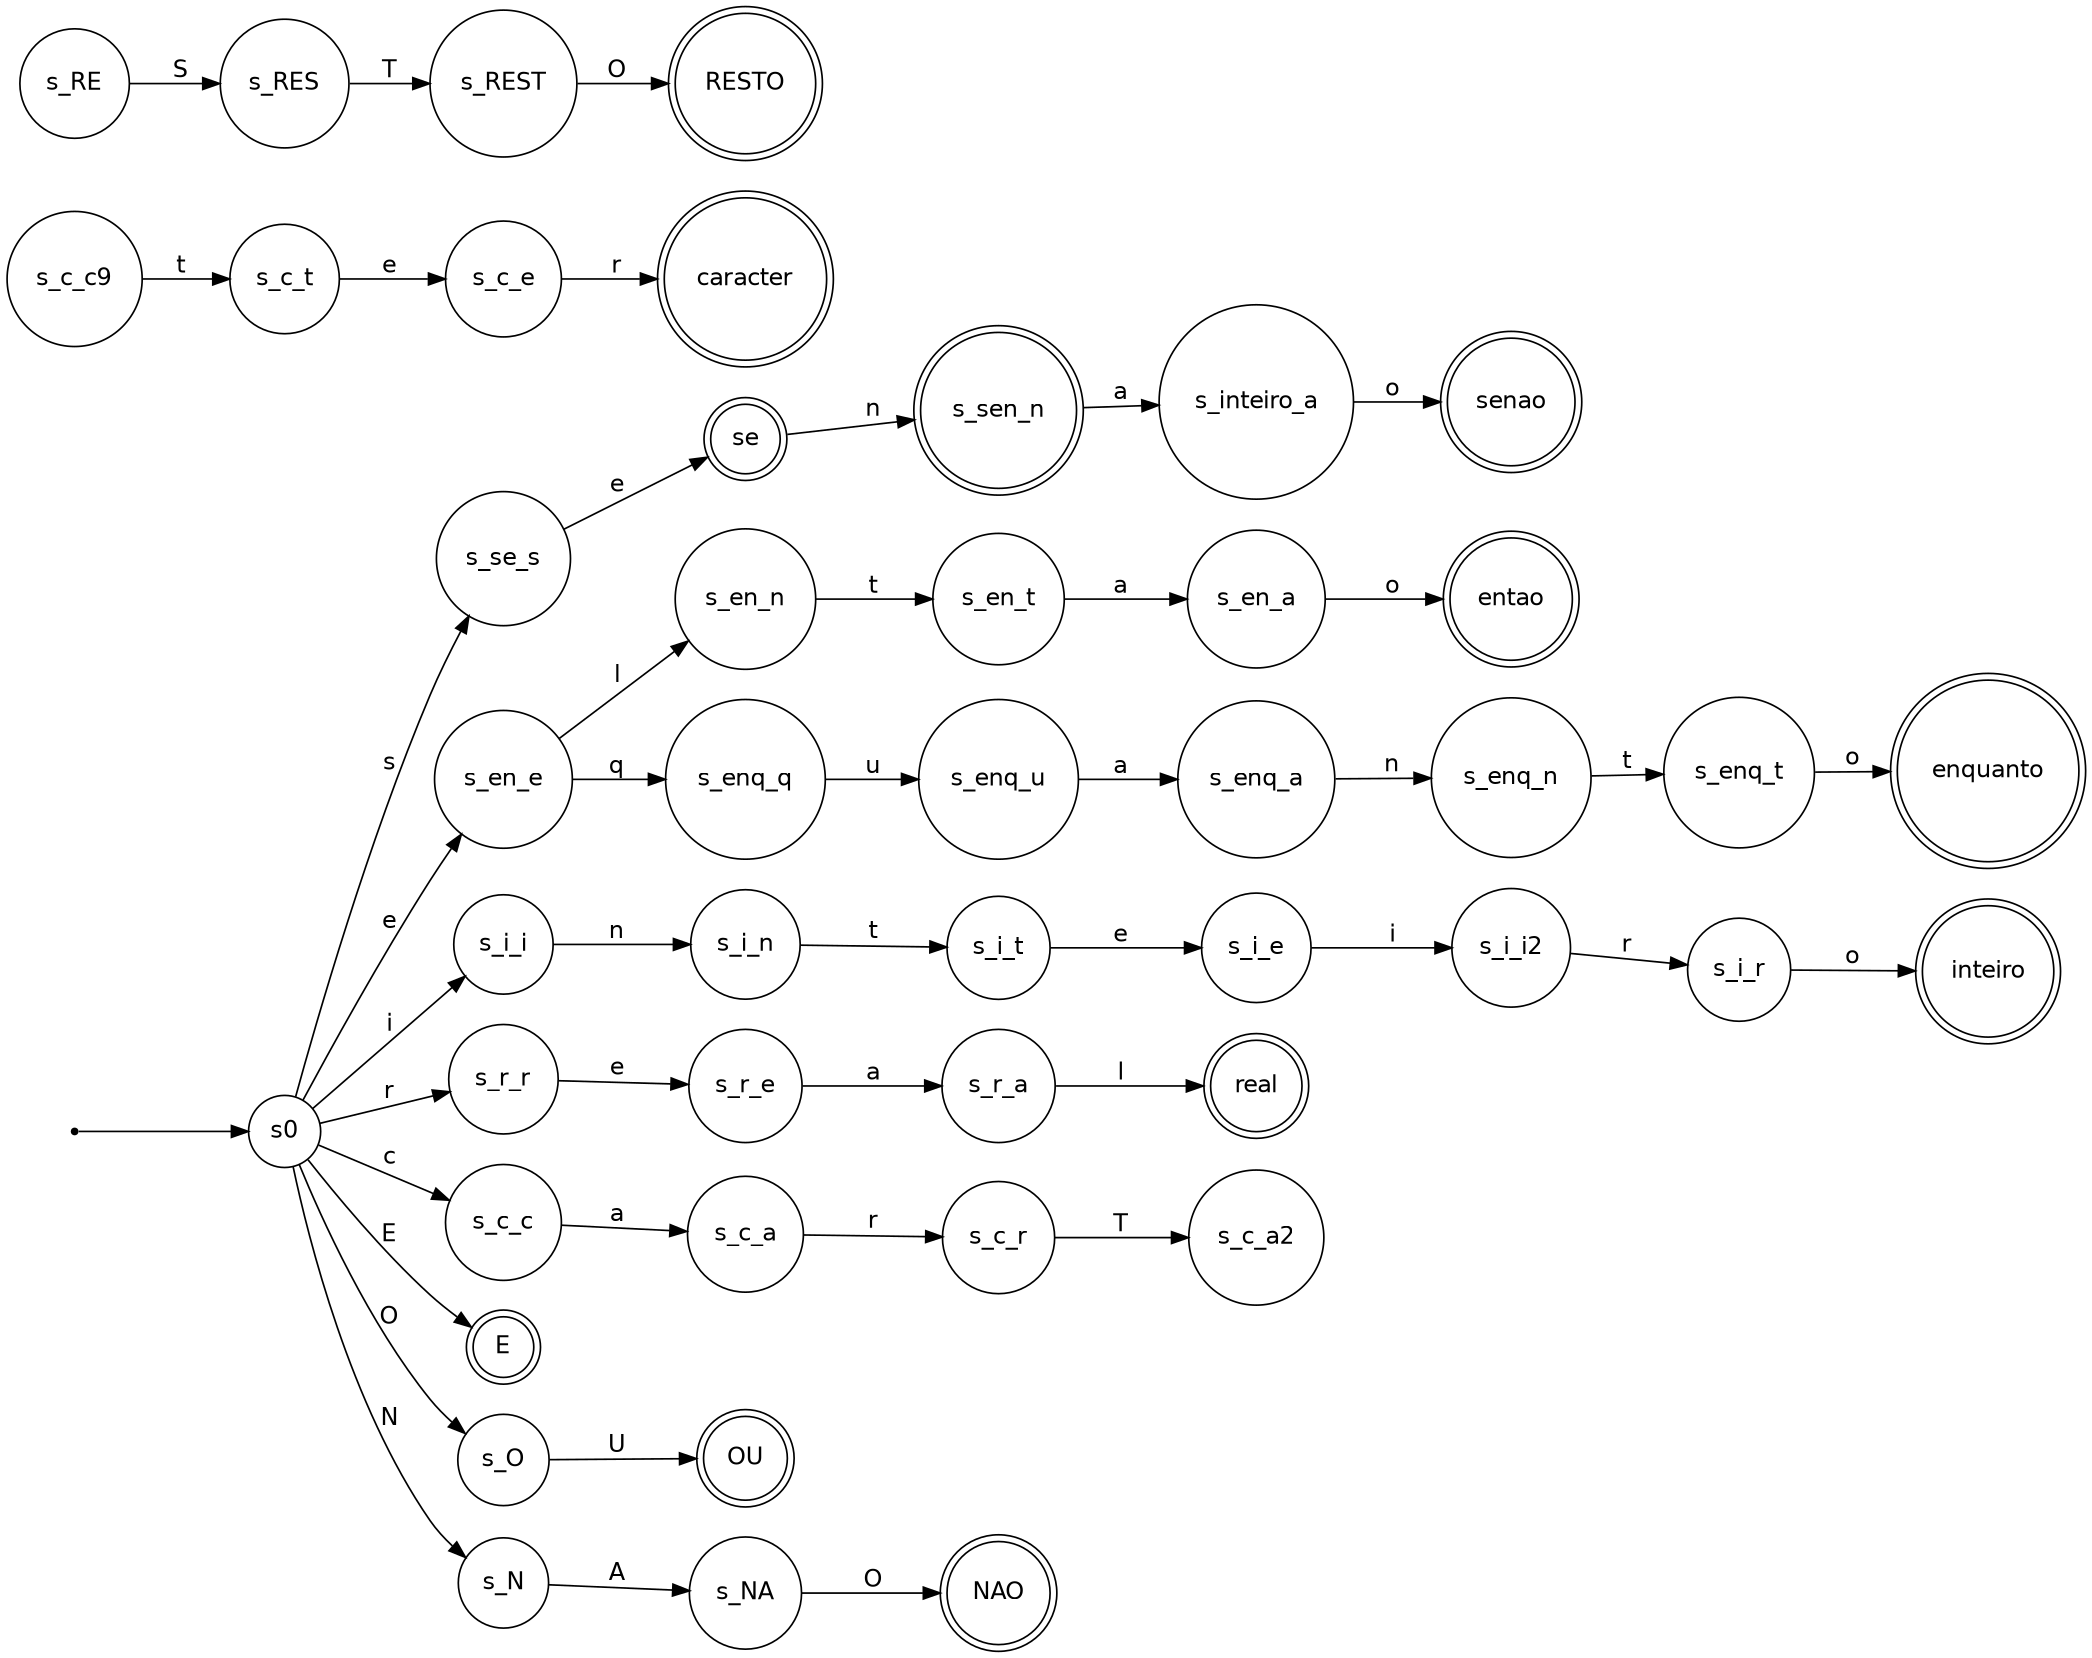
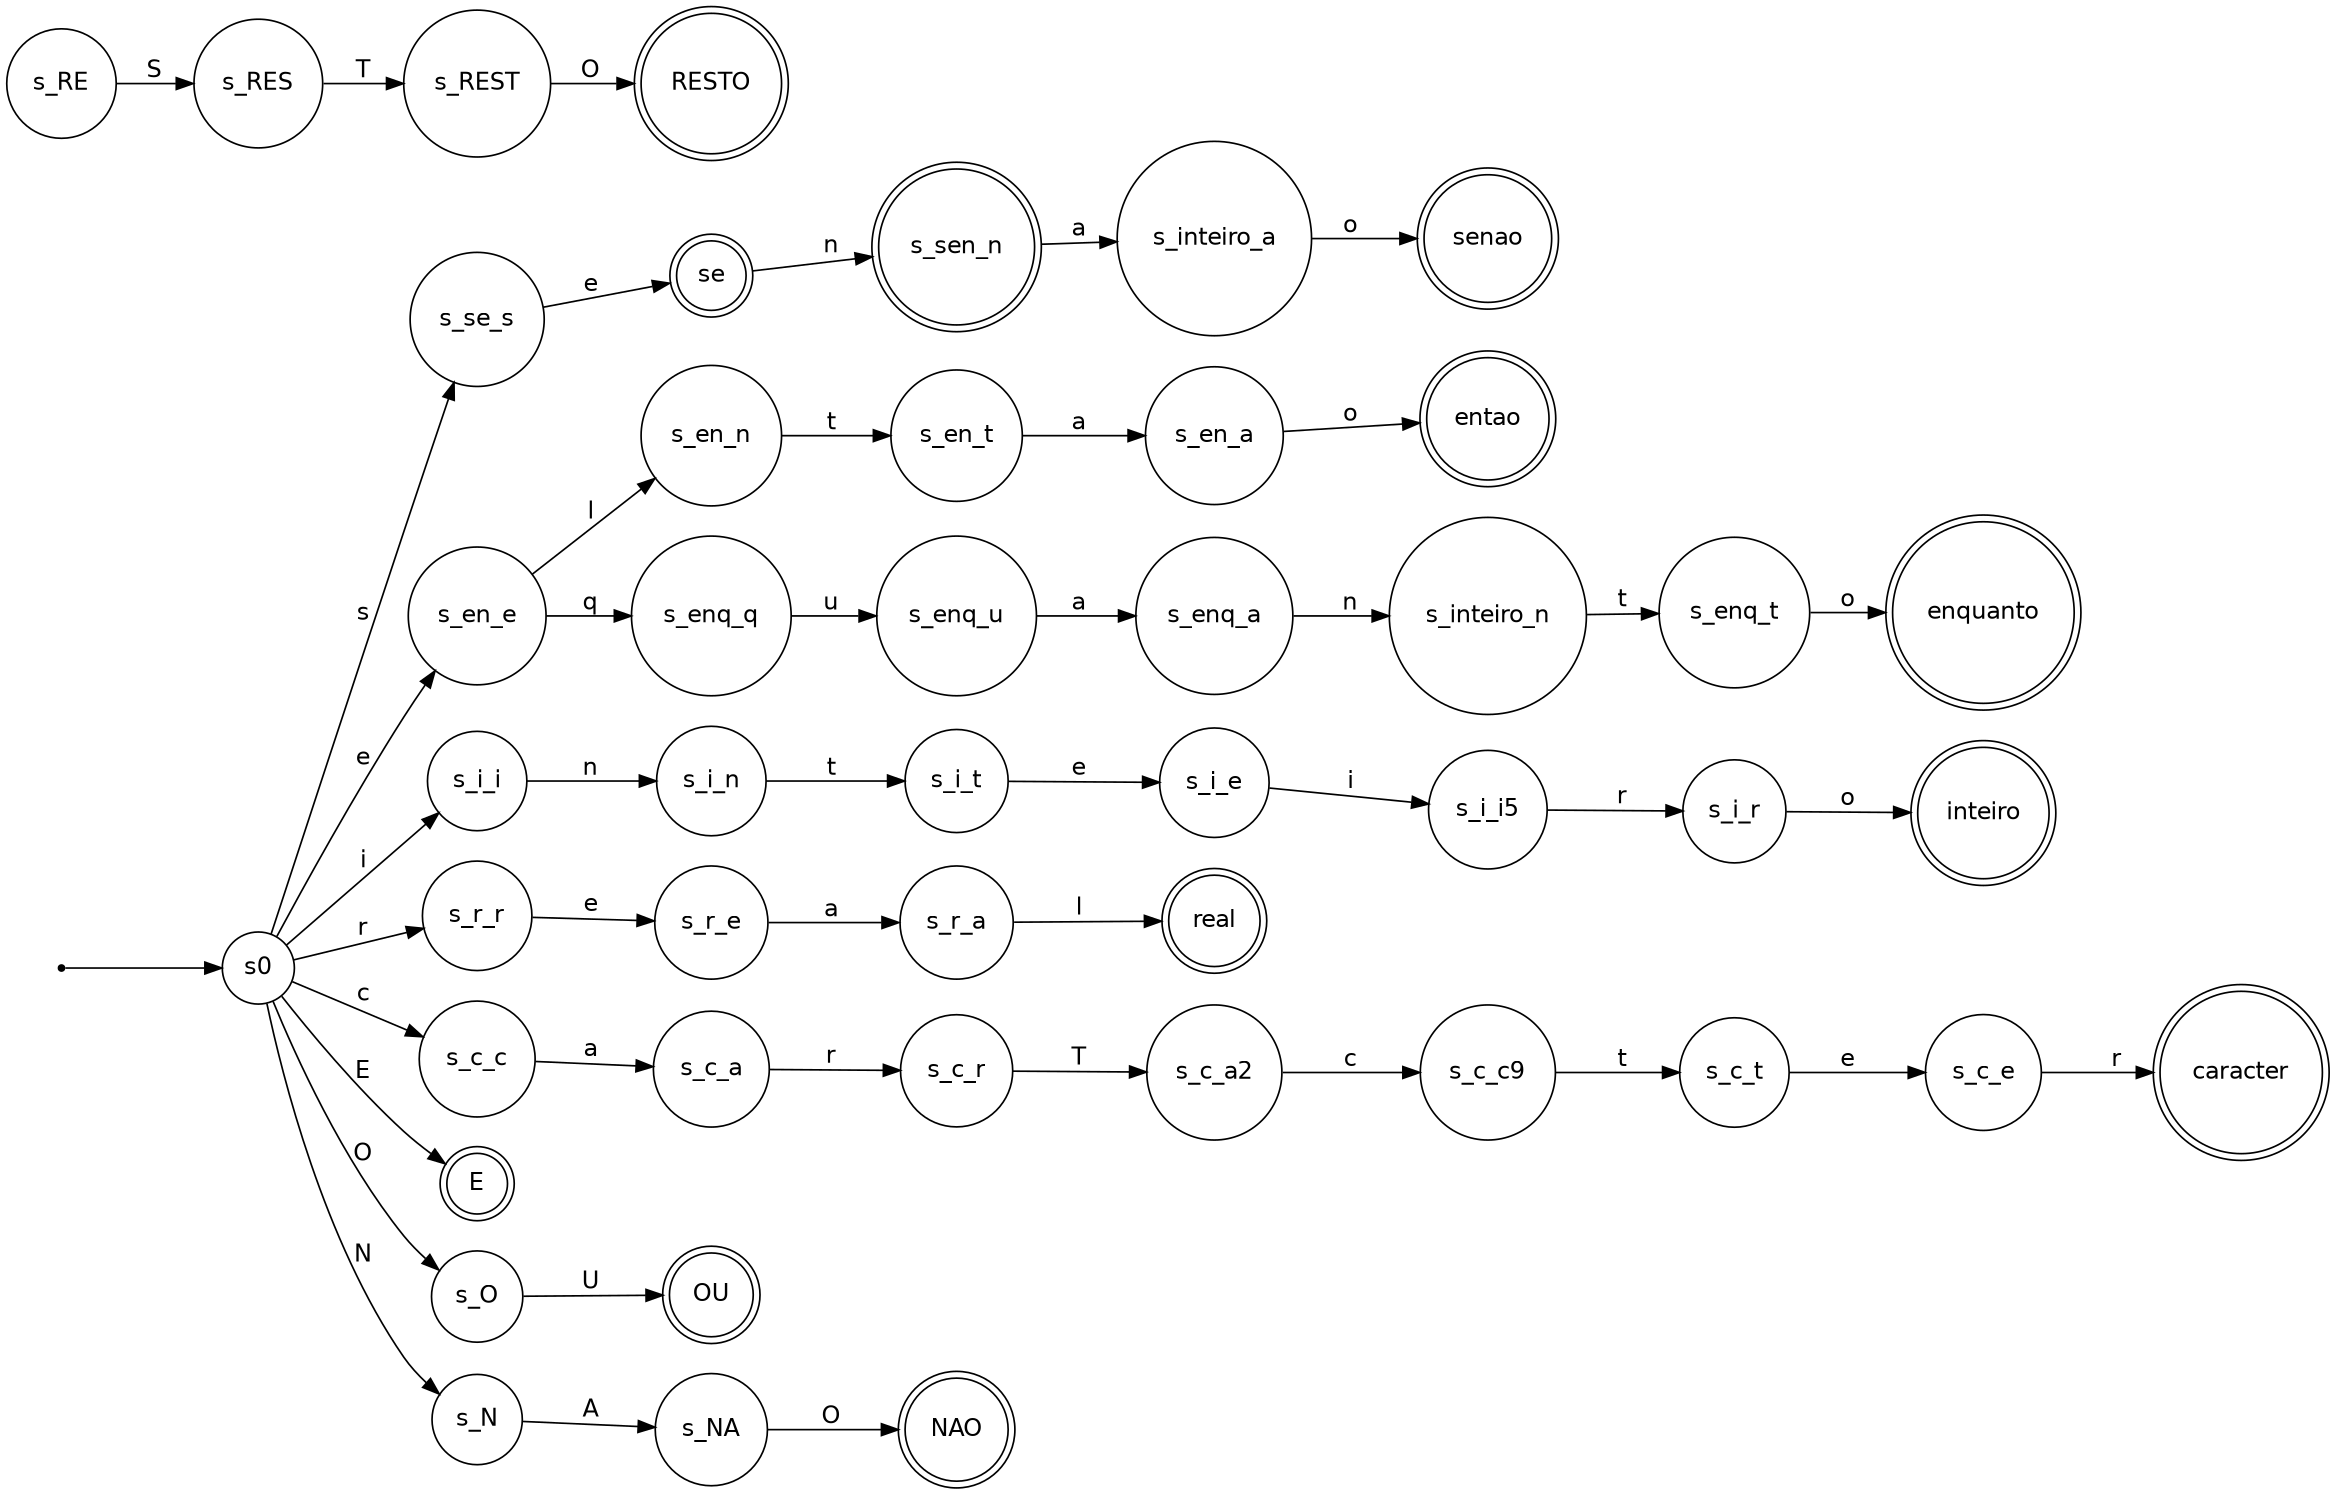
(1511, 778) -> (1488, 616)
(1511, 948) -> (1488, 810)
none -> (1343, 1072)
